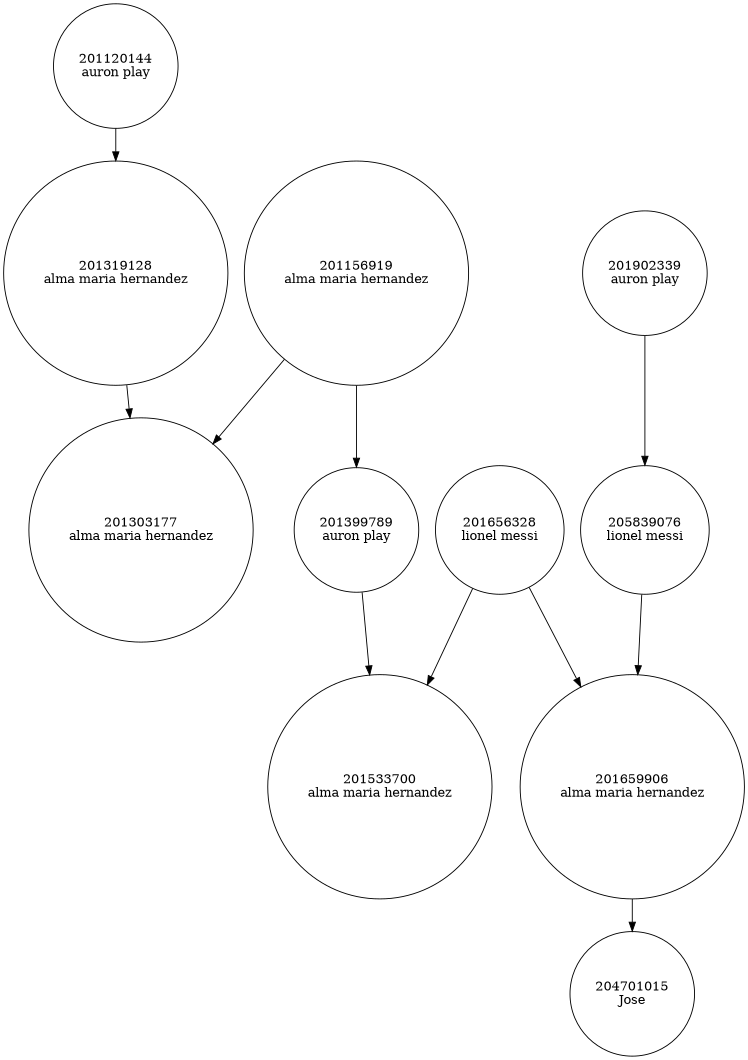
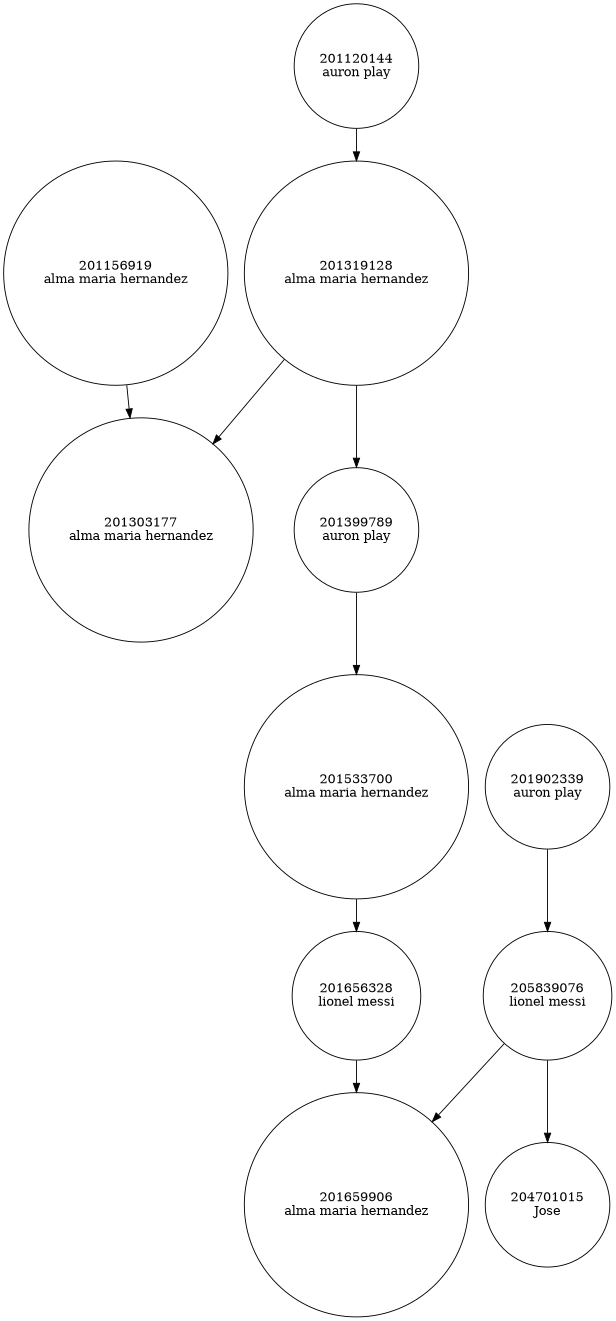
(356, 422) -> (356, 422)
(452, 632) -> (356, 911)
(632, 911) -> (548, 1097)
